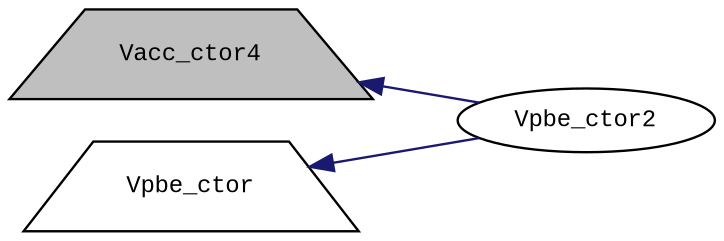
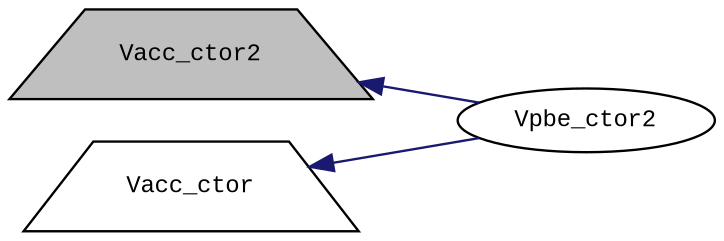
(191, 54) -> (191, 54)
(191, 186) -> (191, 186)
